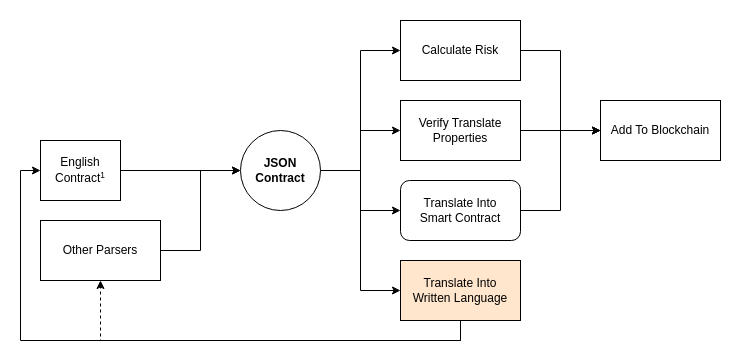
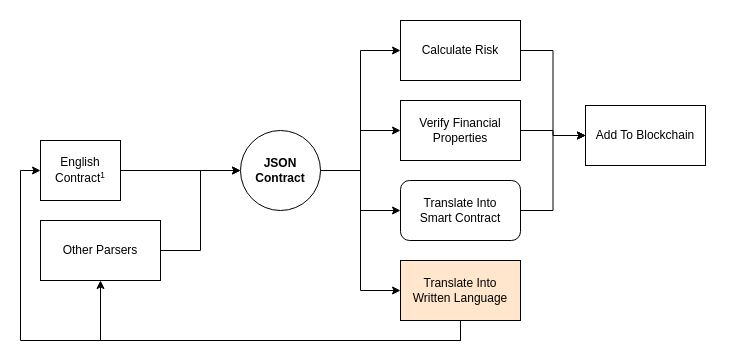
(461, 131) -> (461, 131)
(661, 131) -> (646, 136)
(101, 313) -> (101, 313)
